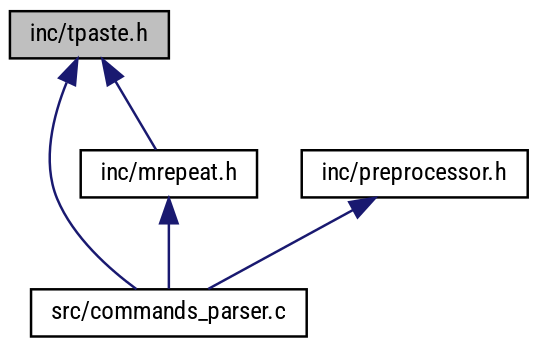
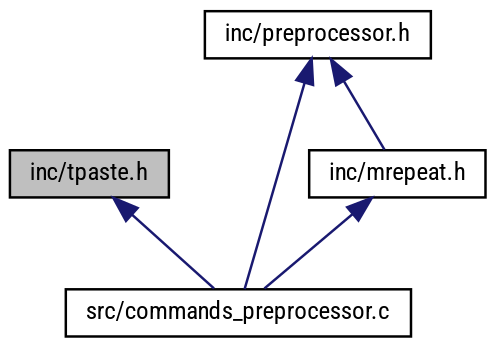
(136, 115) -> (364, 115)
(169, 313) -> (238, 313)
